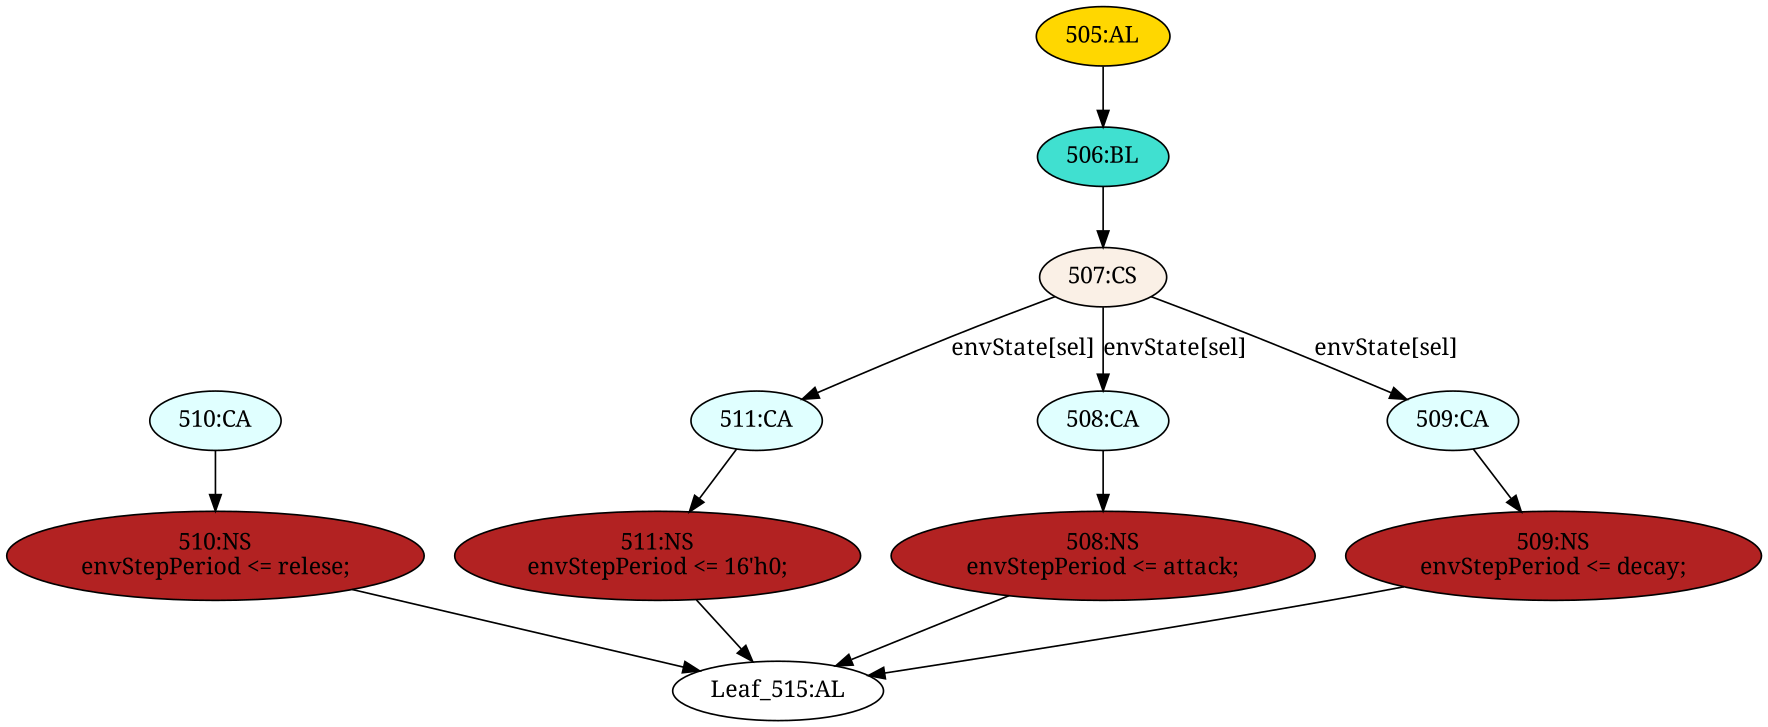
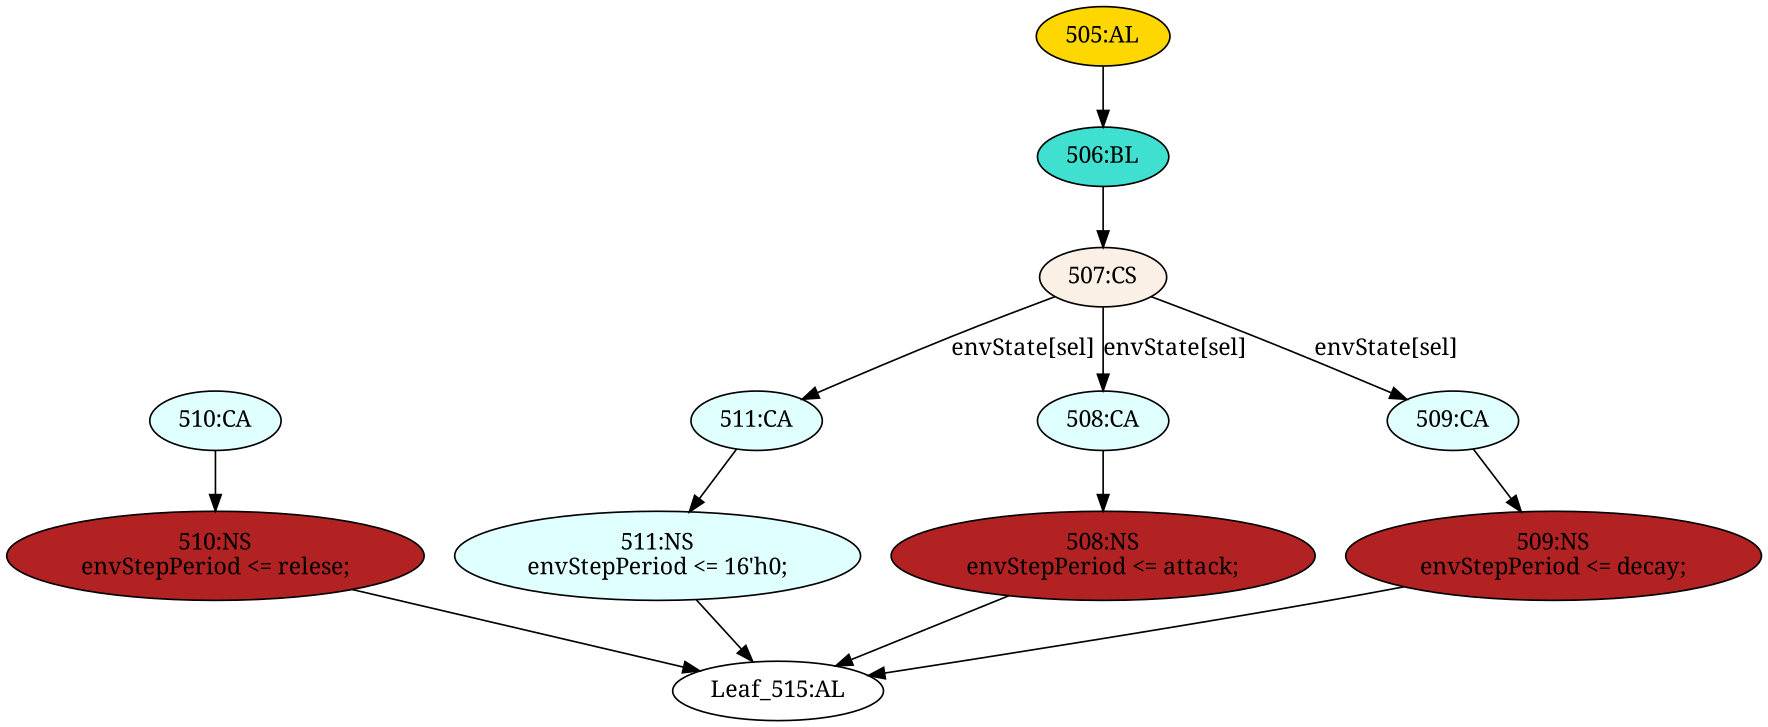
(658, 556) -> (658, 556)
